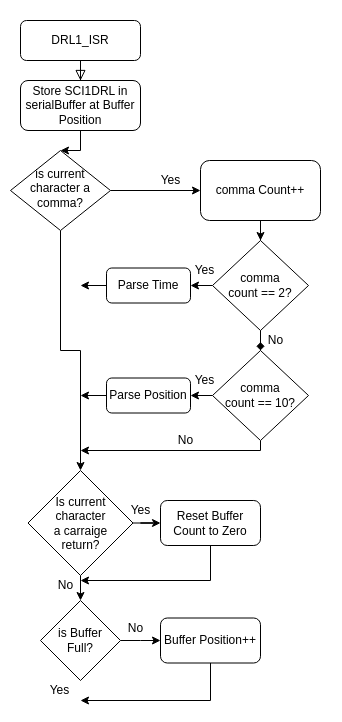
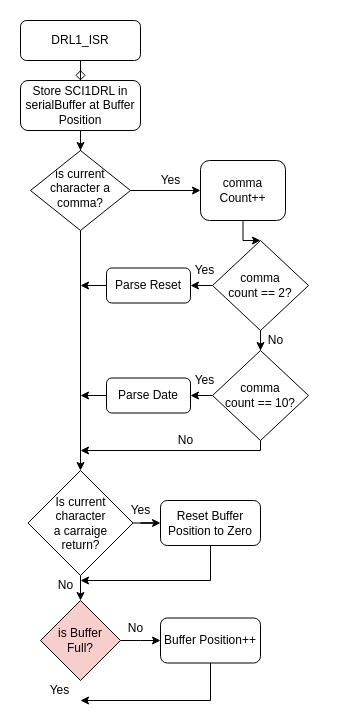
(81, 69) -> (81, 69)
(61, 191) -> (81, 191)
(261, 191) -> (243, 191)
(149, 286) -> (149, 286)
(261, 342) -> (261, 342)
(149, 396) -> (149, 396)
(211, 524) -> (211, 524)
(81, 641) -> (81, 641)
